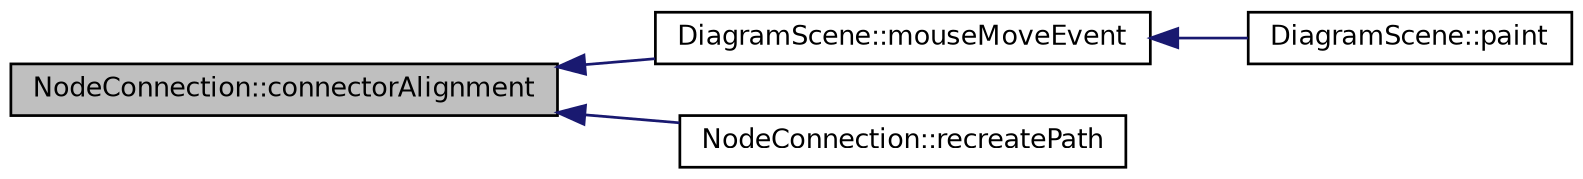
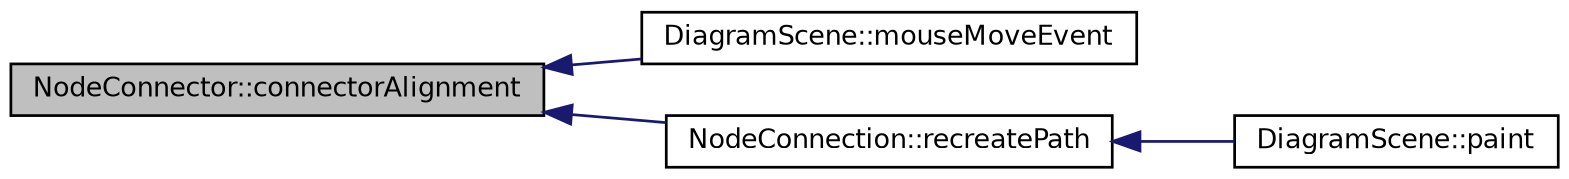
(1213, 38) -> (1188, 141)
(284, 90) -> (277, 90)
